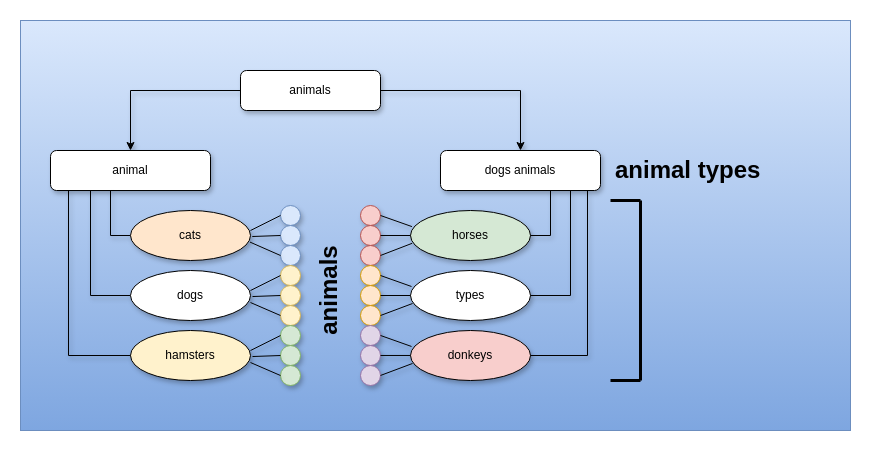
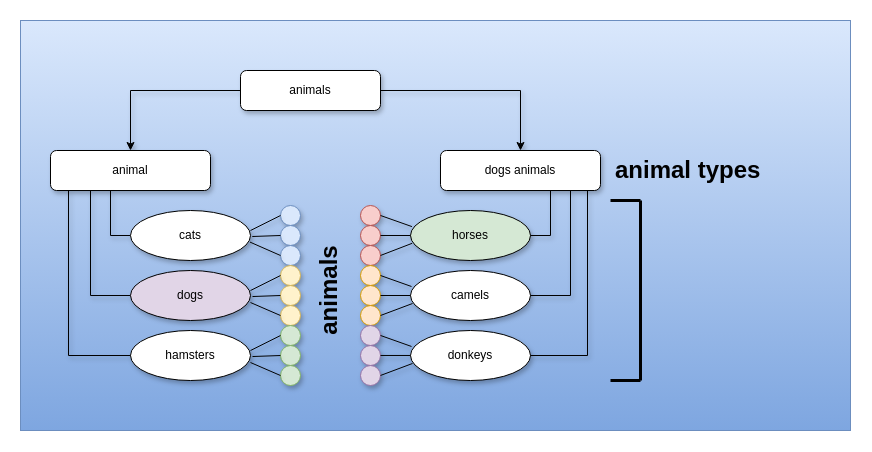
(191, 236) -> (191, 236)
(191, 296) -> (191, 296)
(471, 296) -> (471, 296)
(191, 356) -> (191, 356)
(471, 356) -> (471, 356)
